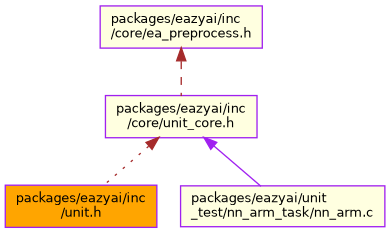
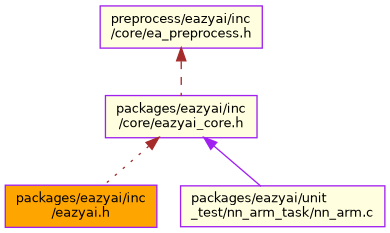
(181, 27) -> (181, 27)
(181, 117) -> (181, 117)
(81, 206) -> (81, 206)
